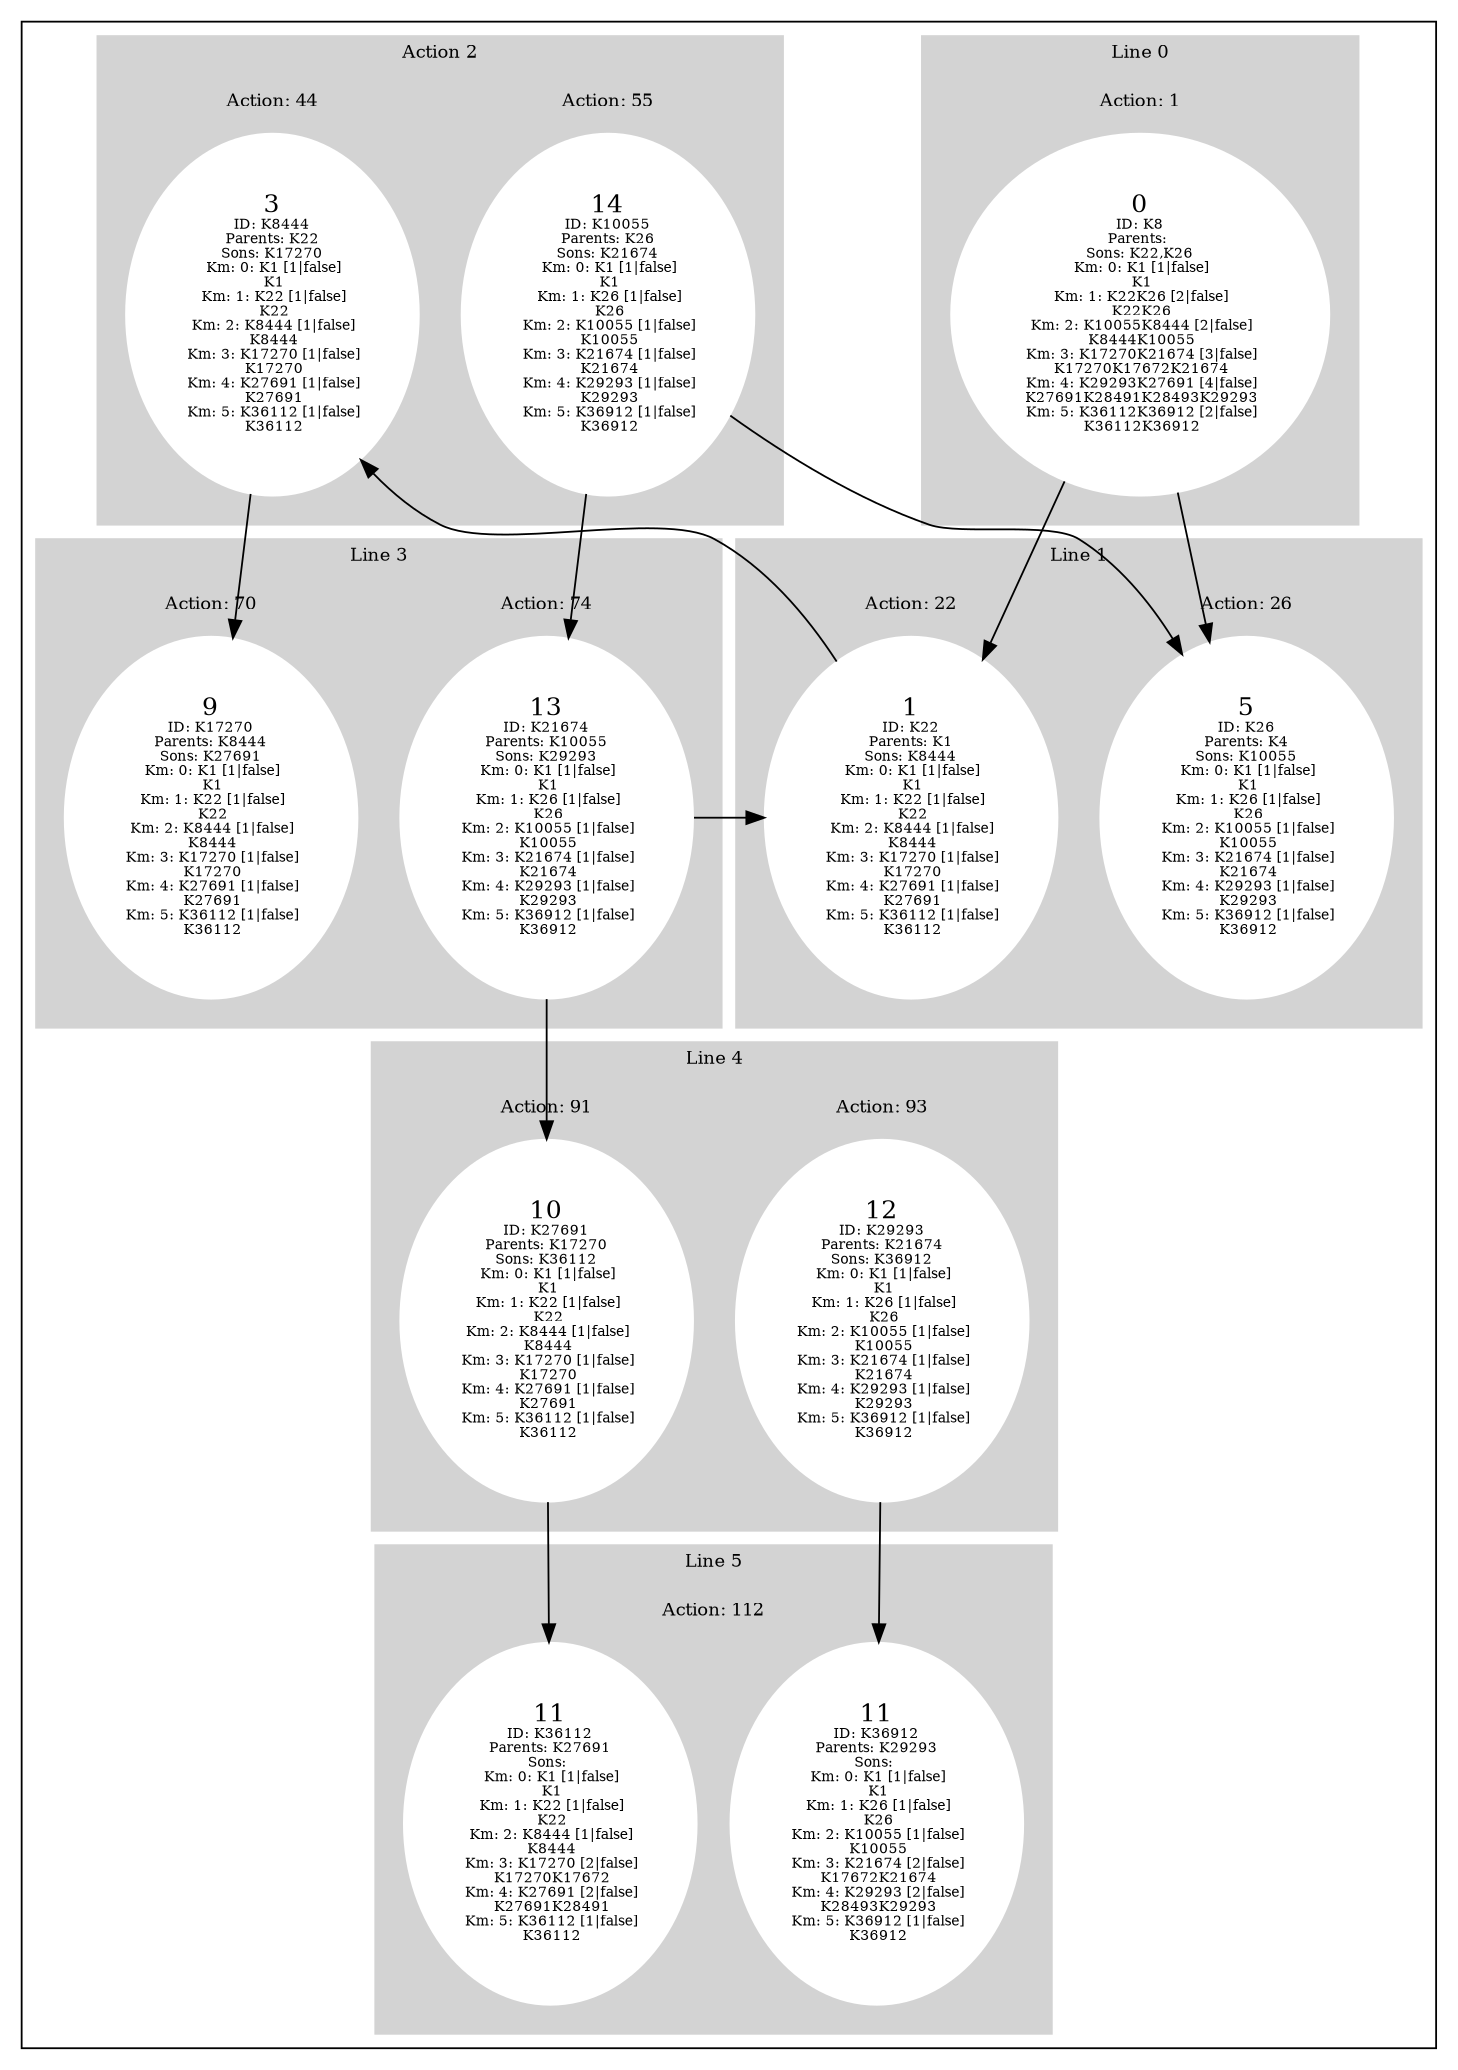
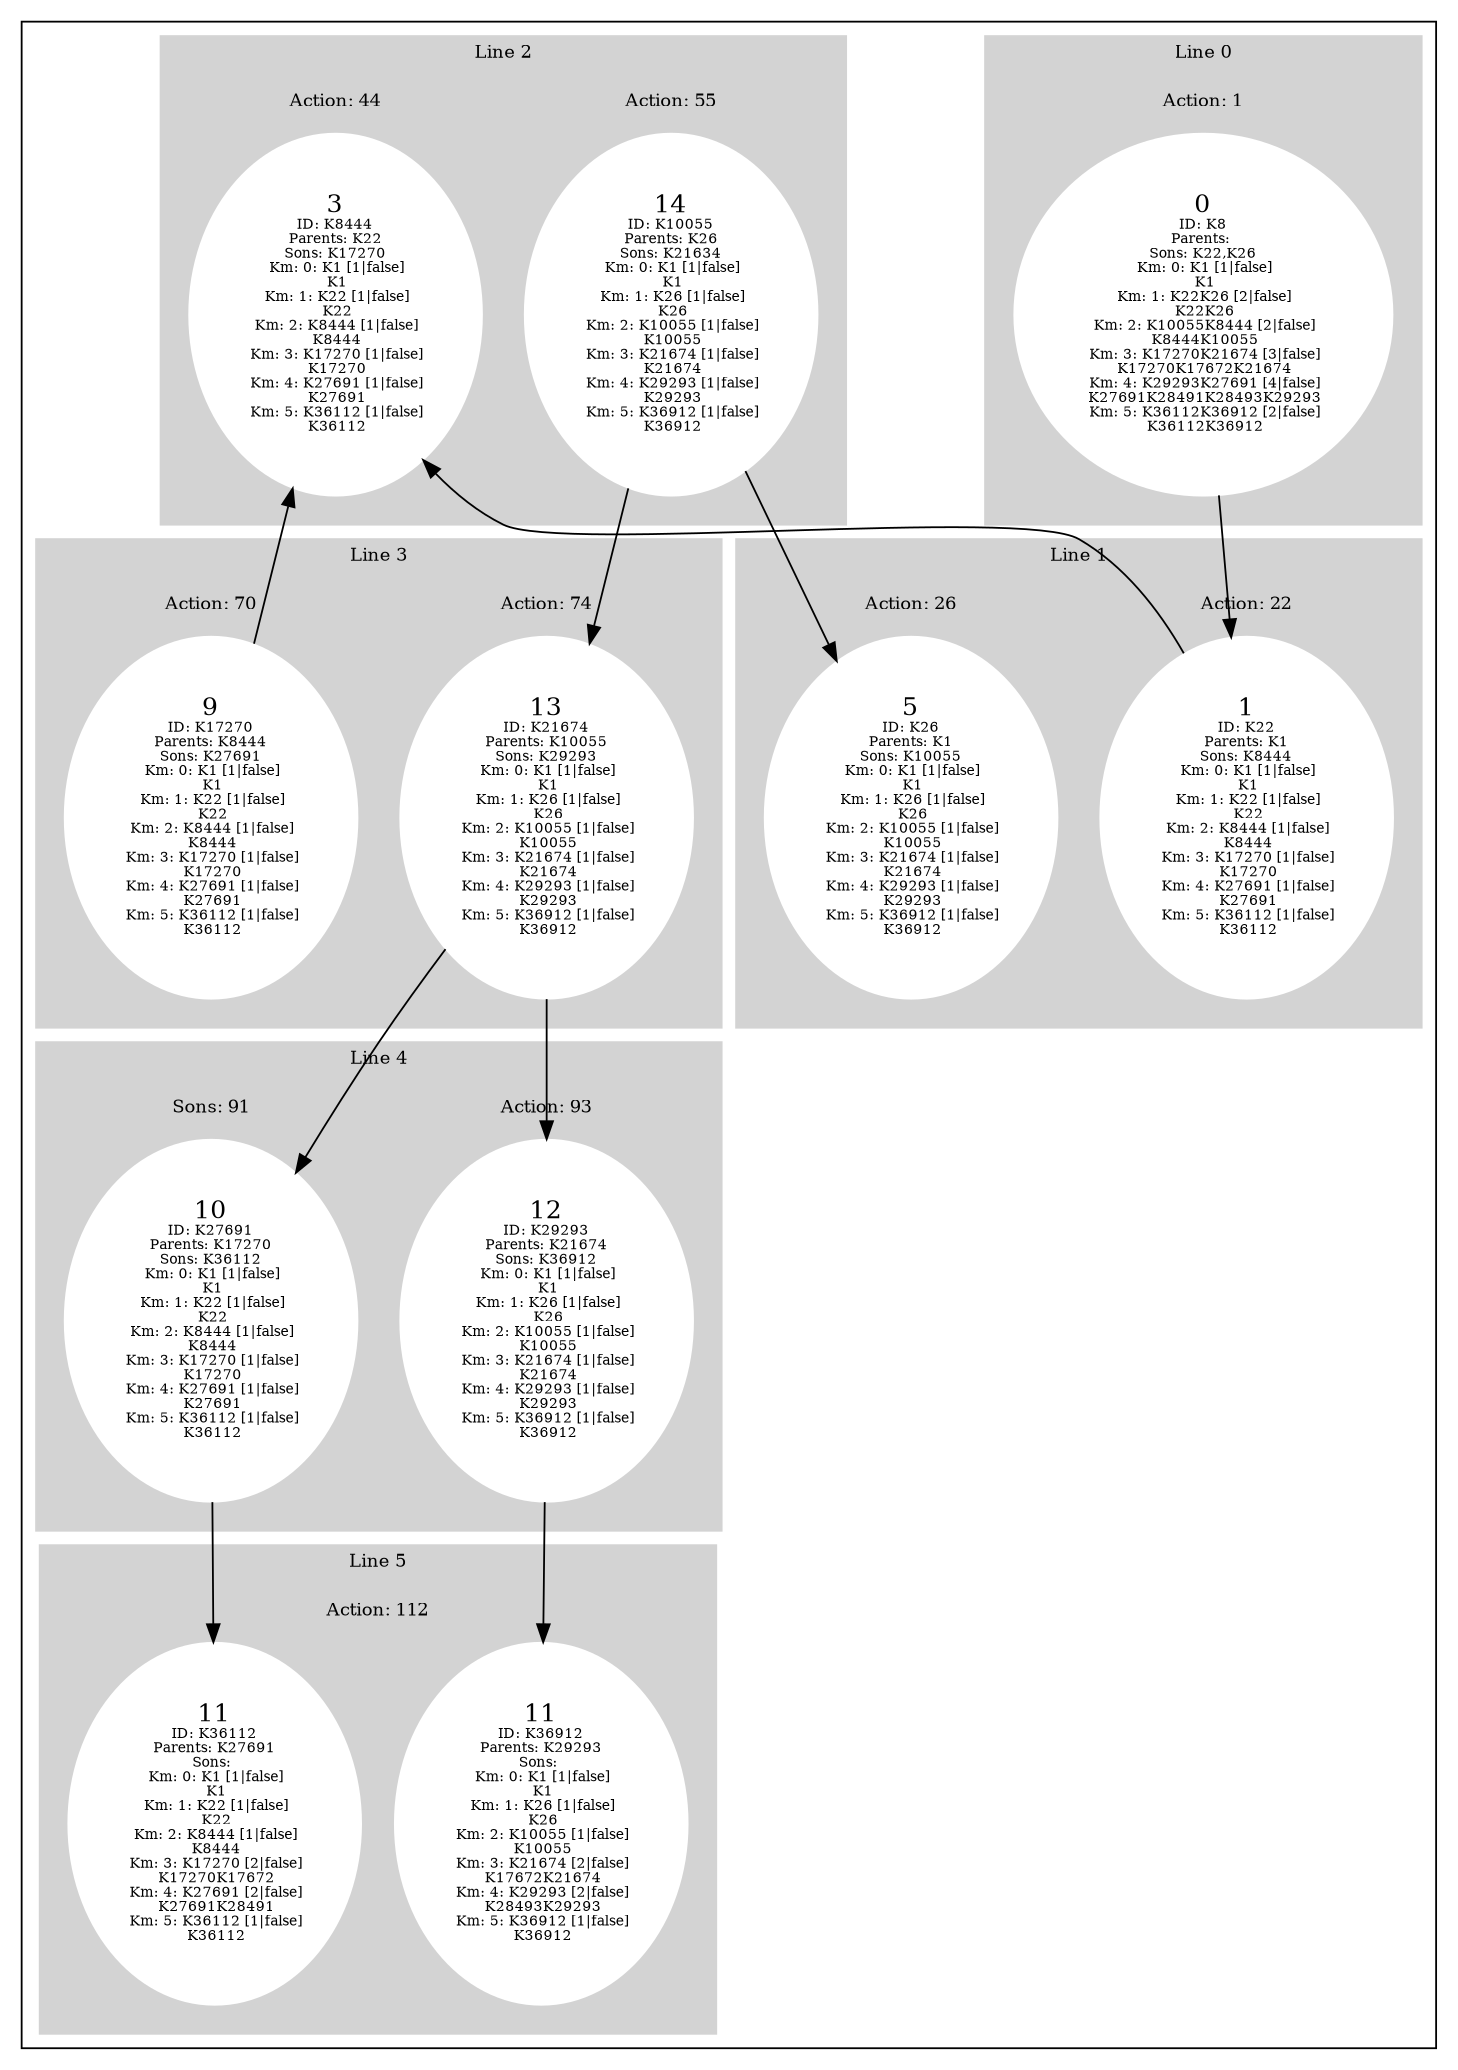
(440, 53) -> (503, 53)
(608, 253) -> (671, 253)
(243, 557) -> (271, 575)
(1192, 559) -> none
(1247, 742) -> (911, 742)
(720, 818) -> (547, 1060)
(547, 1108) -> (211, 1108)
